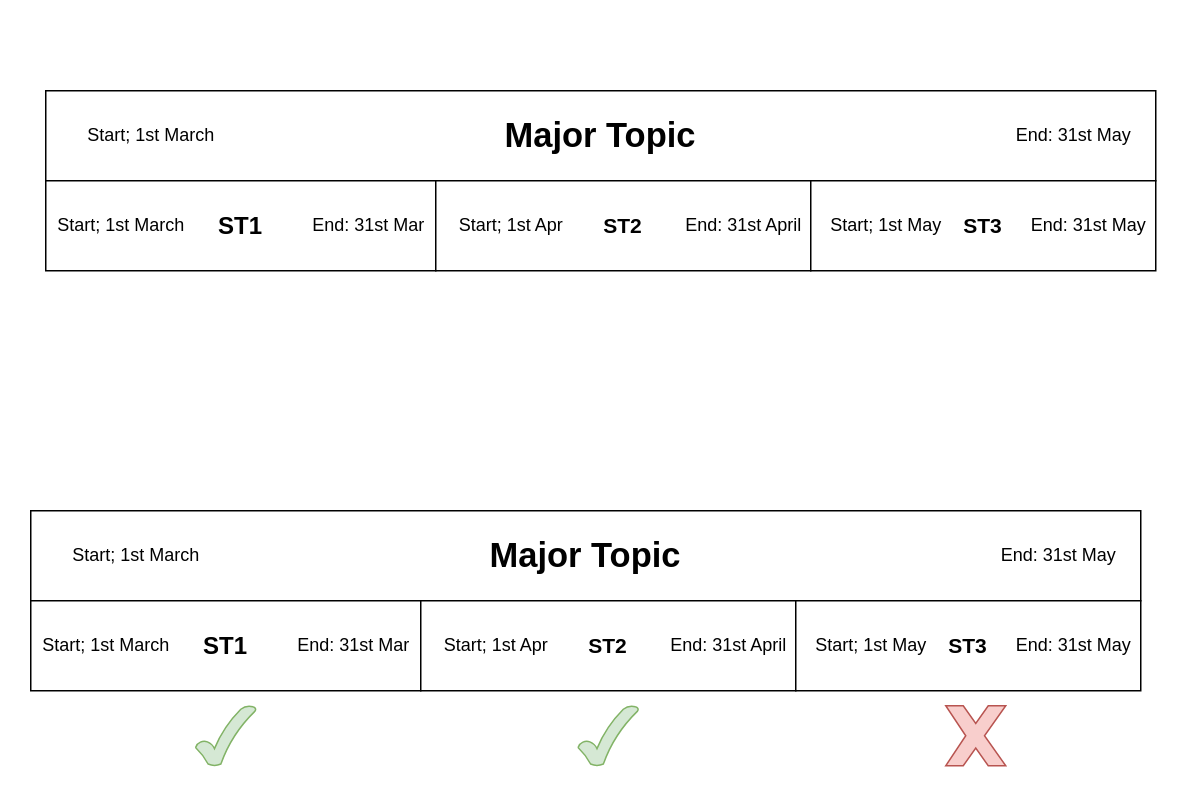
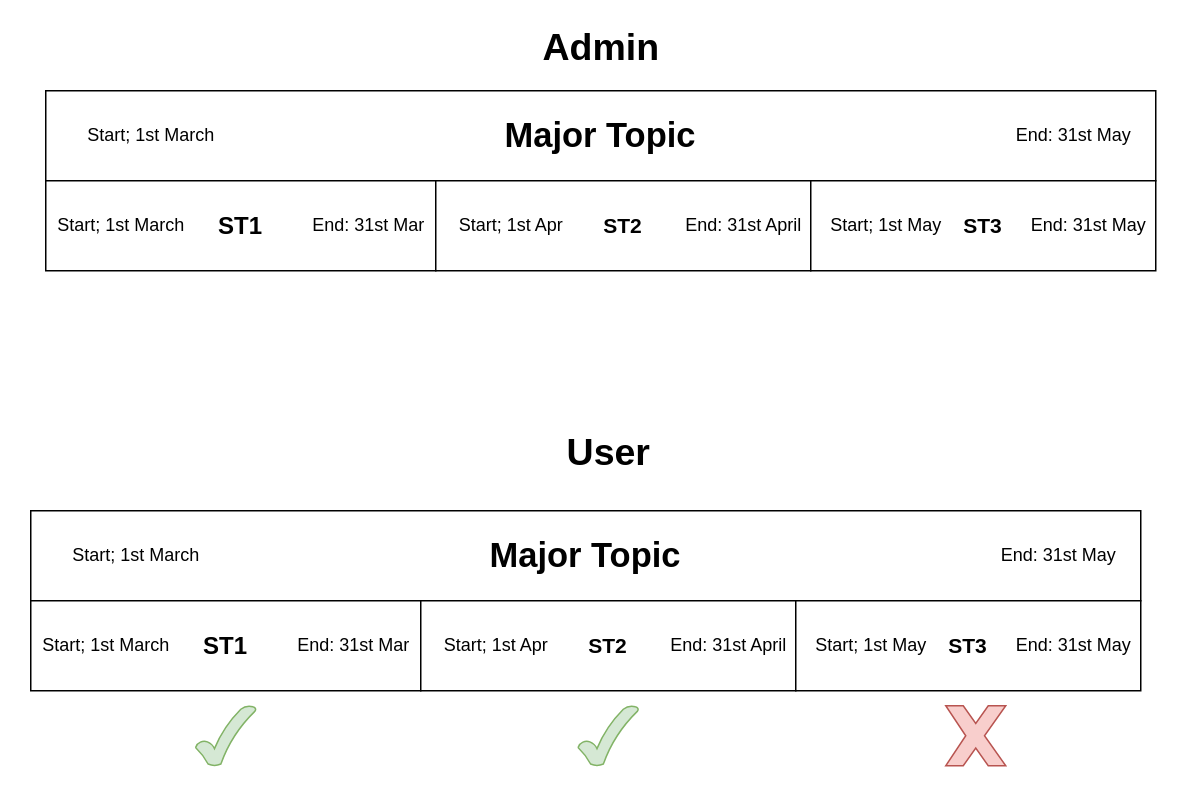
none -> (601, 46)
none -> (608, 451)
